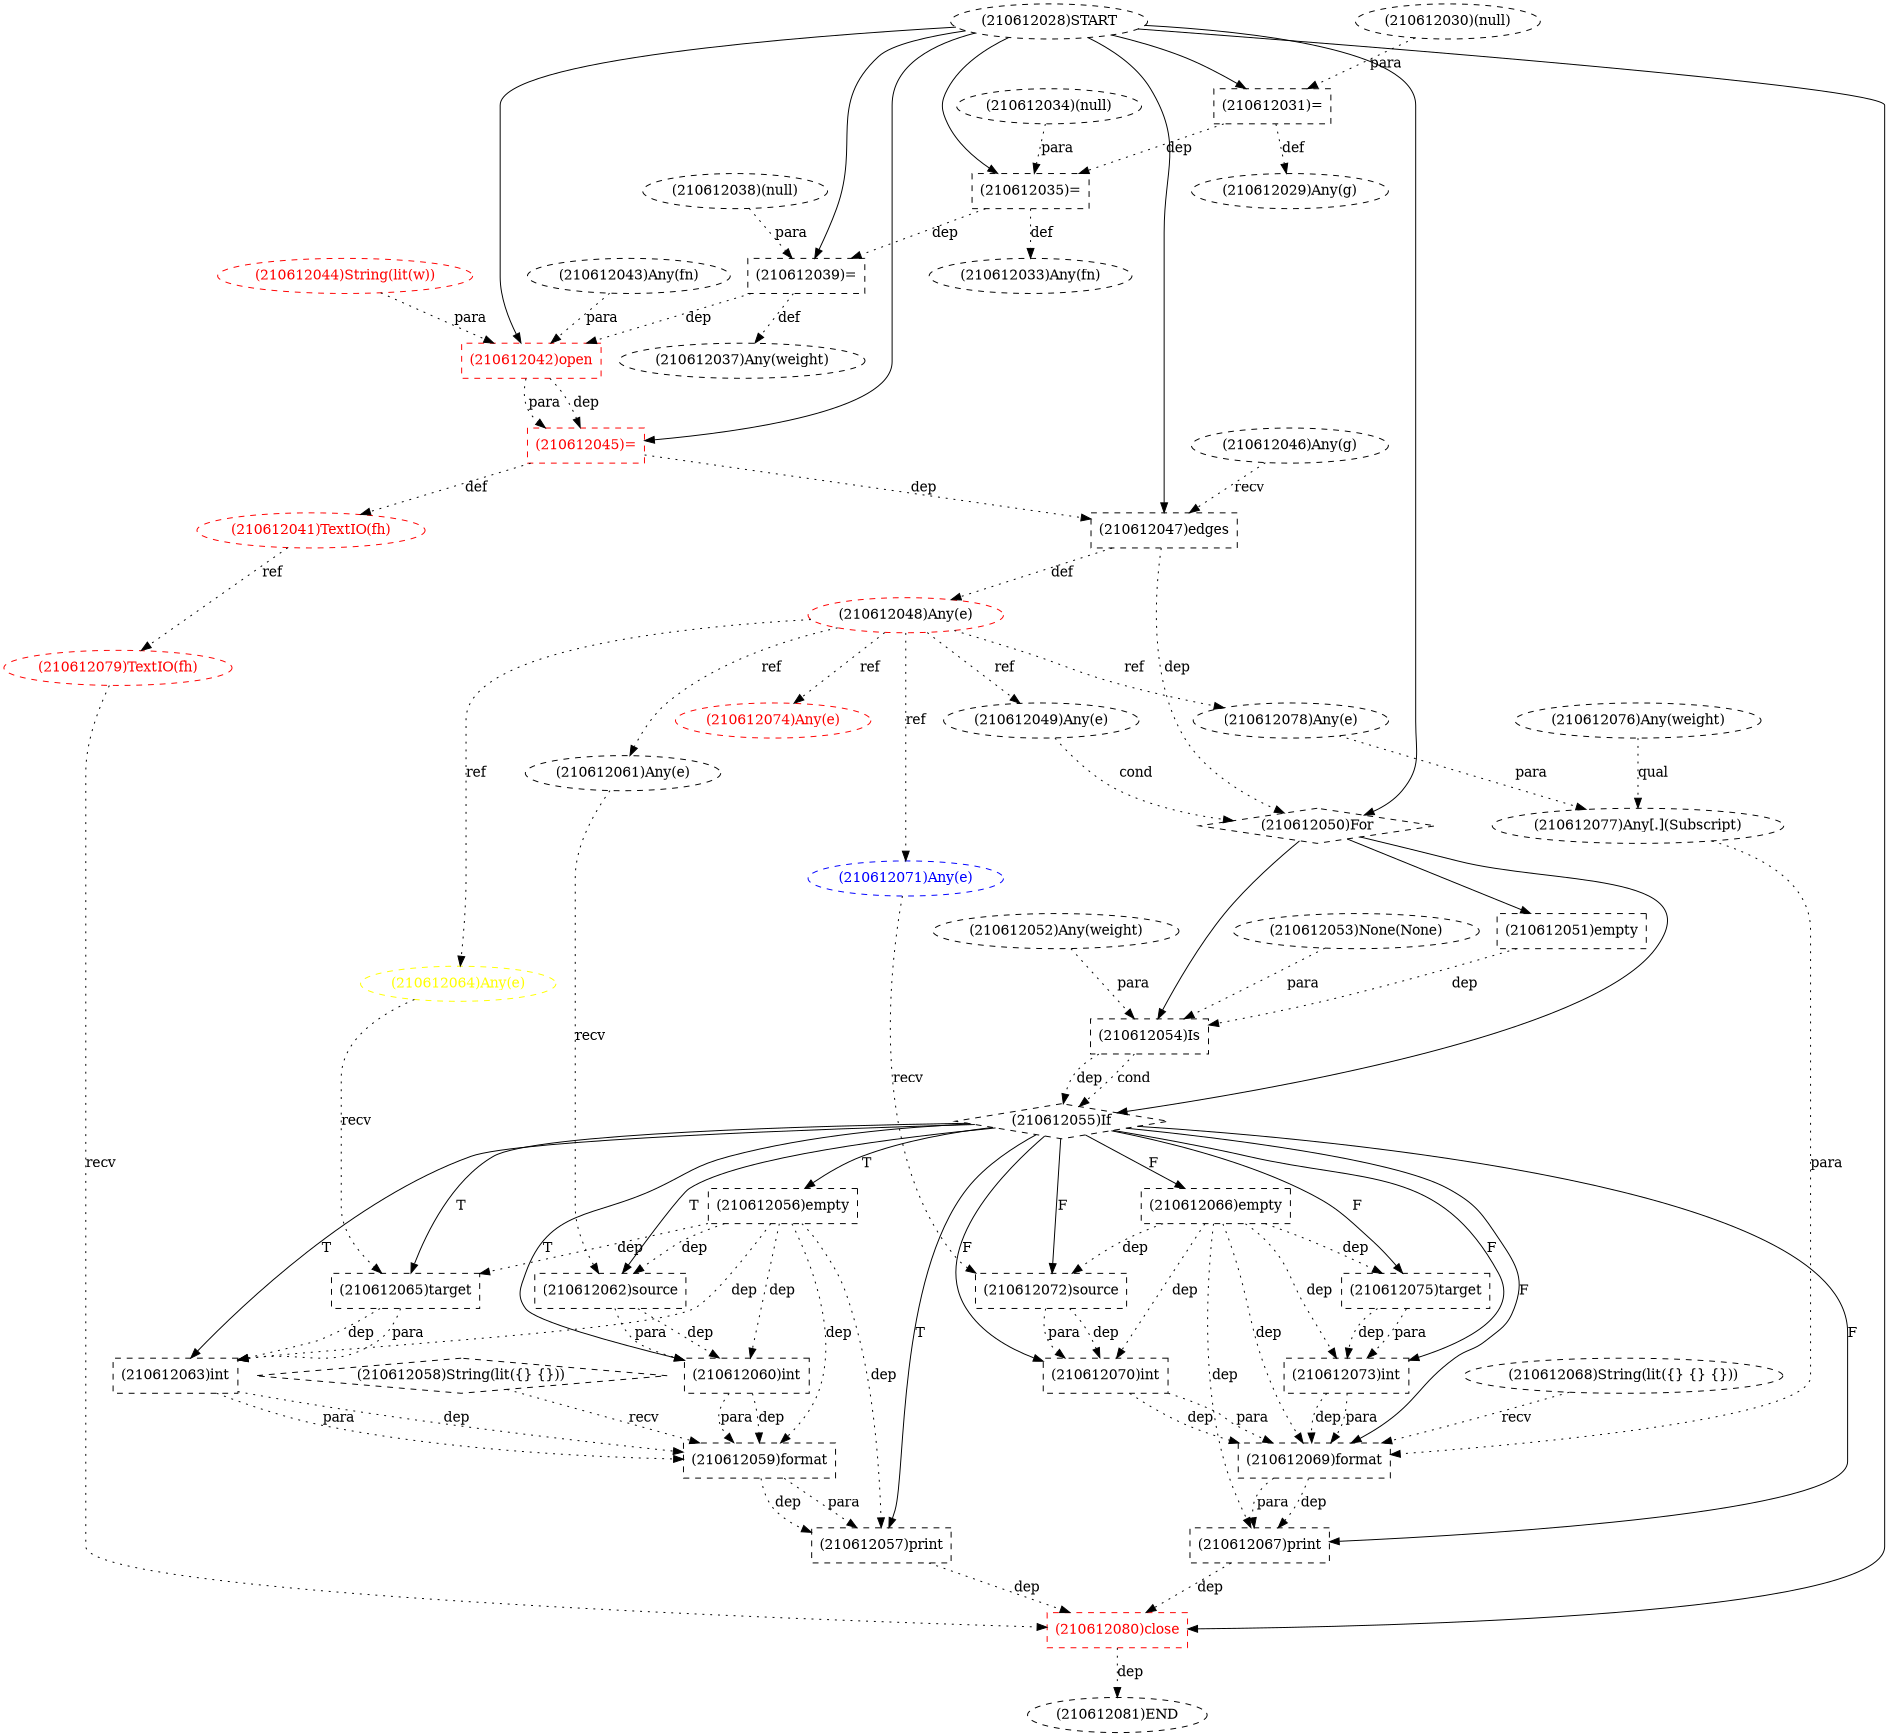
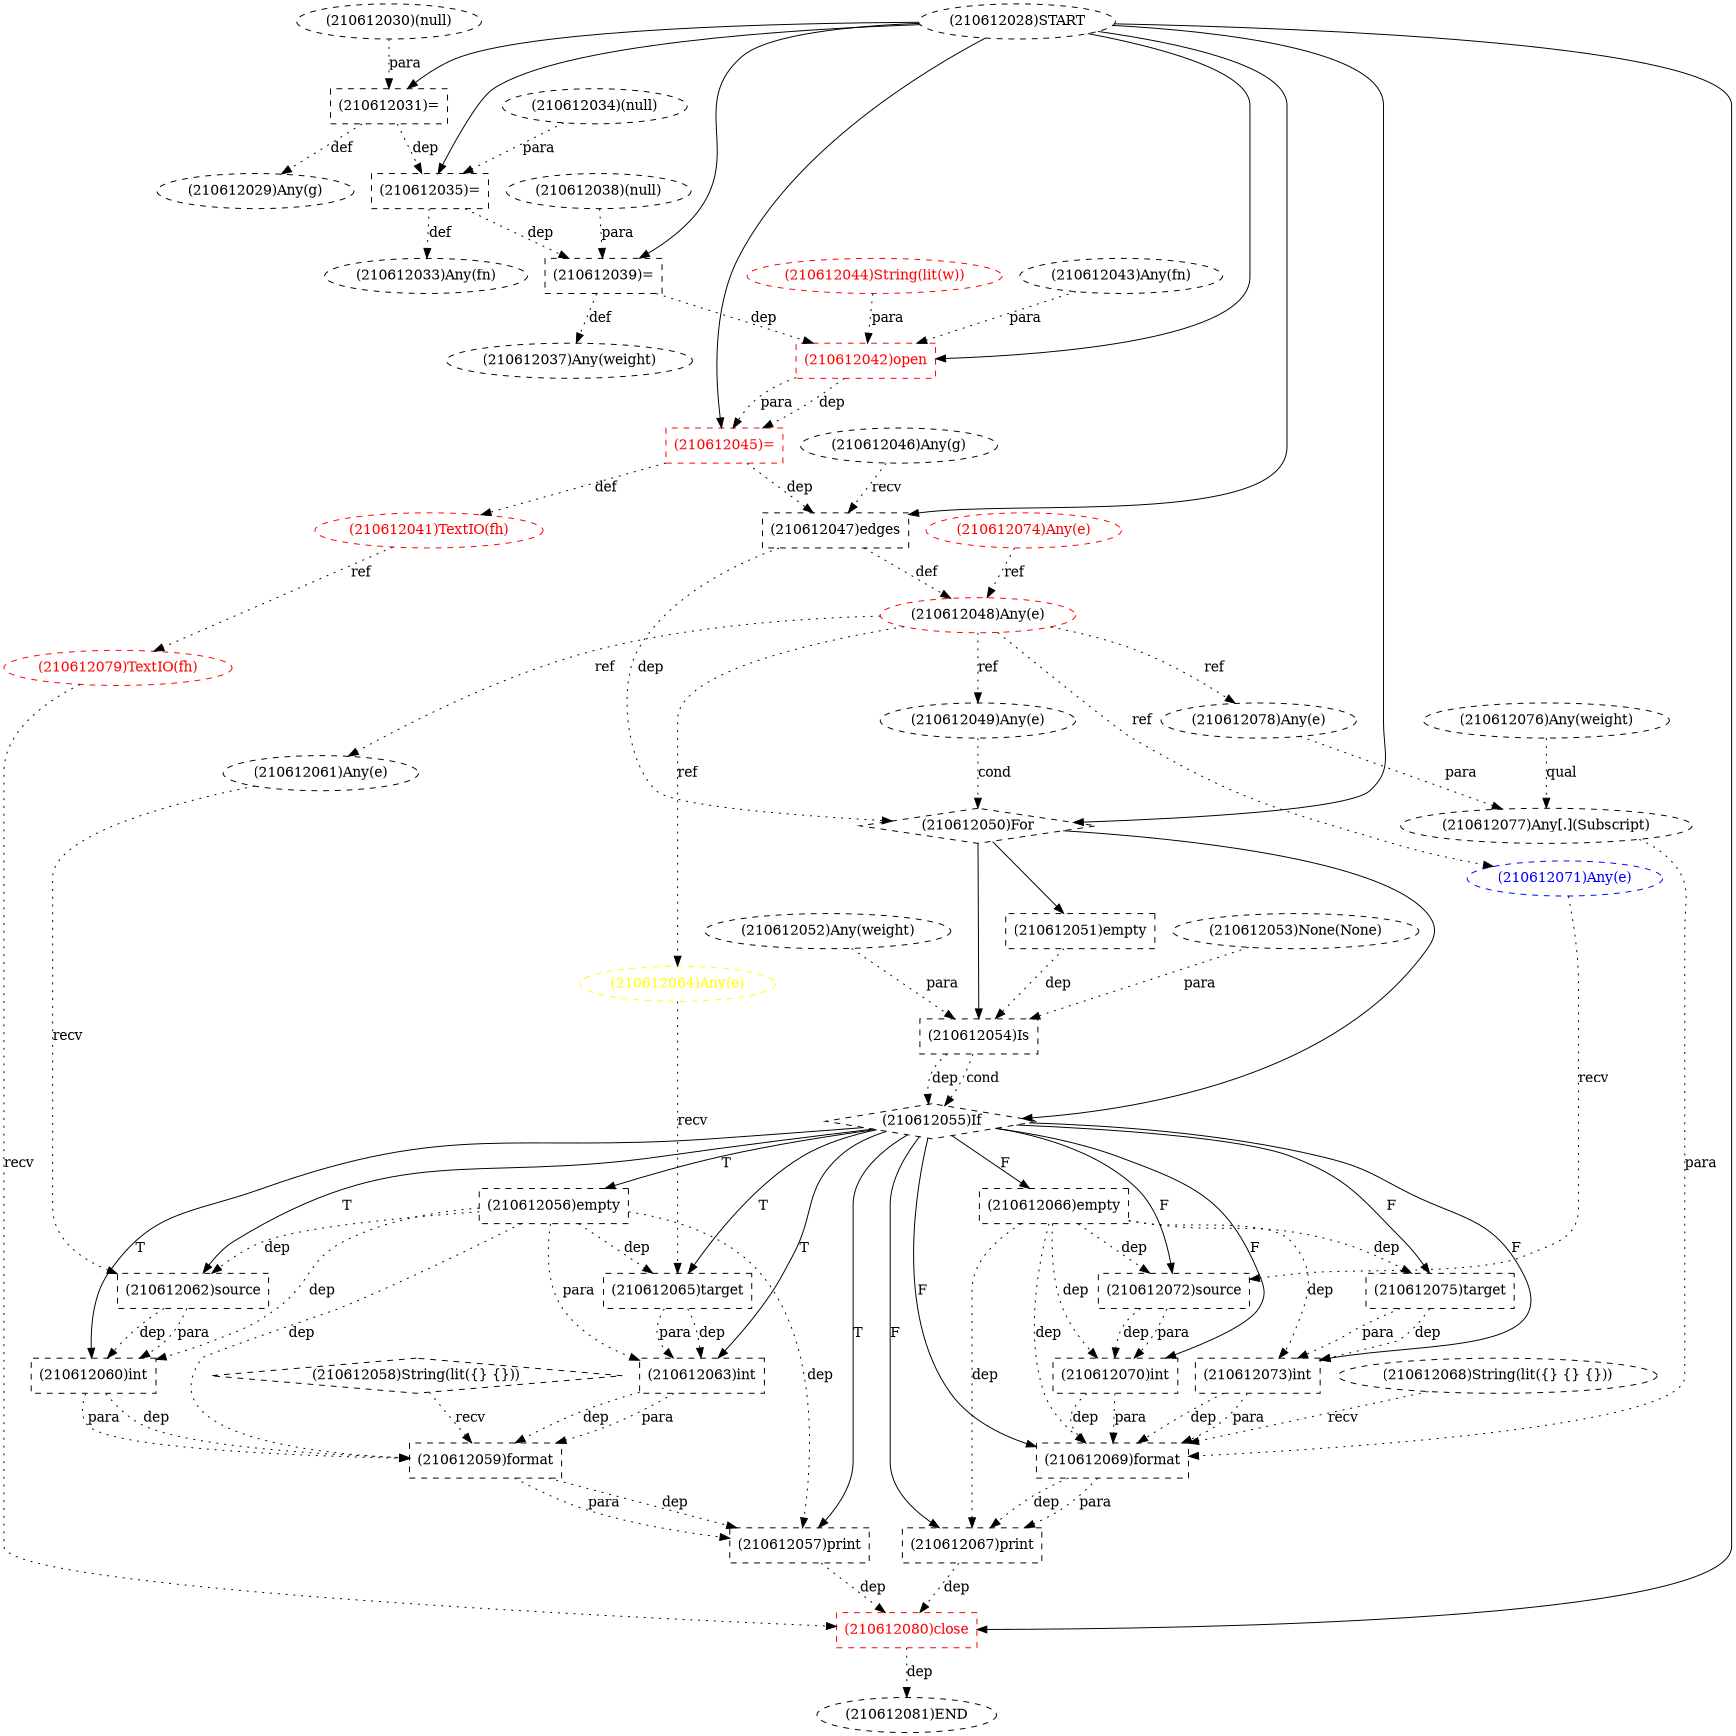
(843, 665) -> (1003, 568)
(744, 1291) -> (579, 1291)
